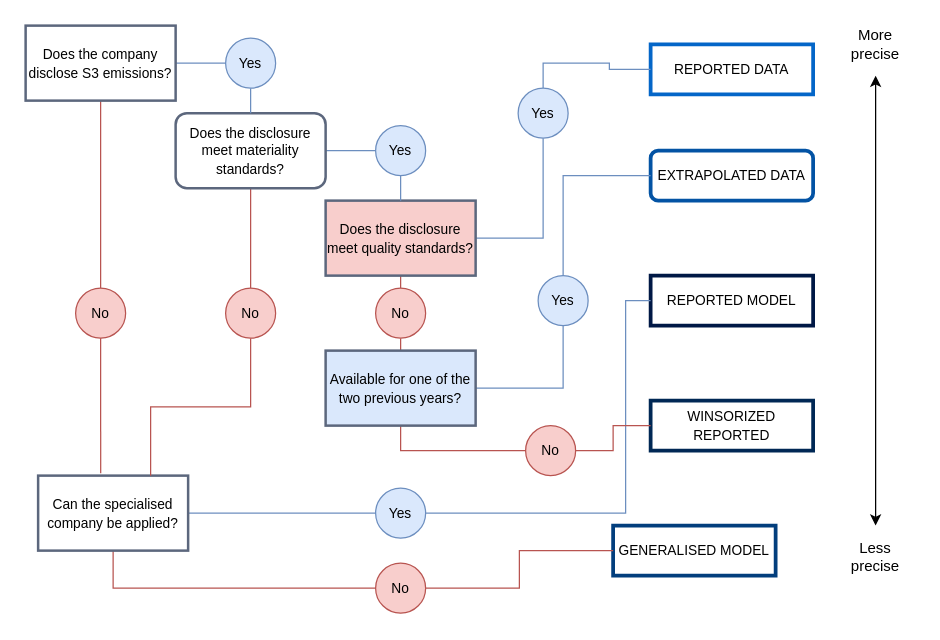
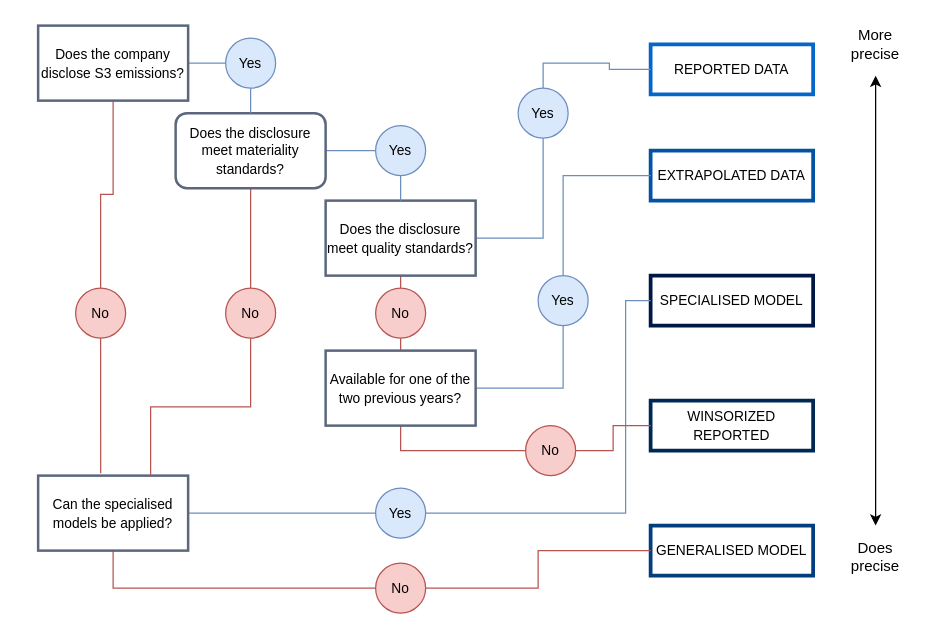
(101, 63) -> (113, 63)
(732, 176) -> (732, 176)
(401, 238) -> (401, 238)
(732, 301) -> (732, 301)
(401, 388) -> (401, 388)
(113, 513) -> (113, 513)
(694, 551) -> (732, 551)
(876, 557) -> (876, 557)
